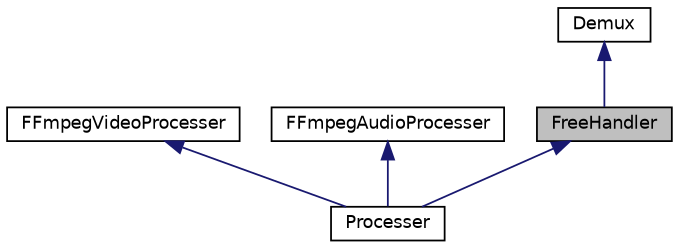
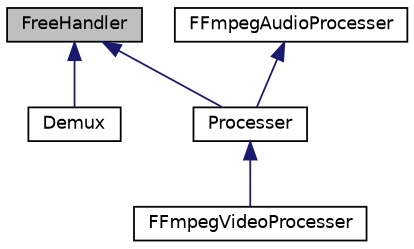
(604, 84) -> (75, 84)
(264, 177) -> (250, 183)
